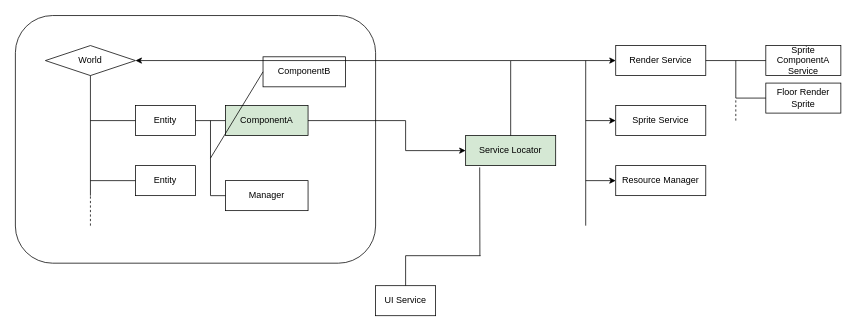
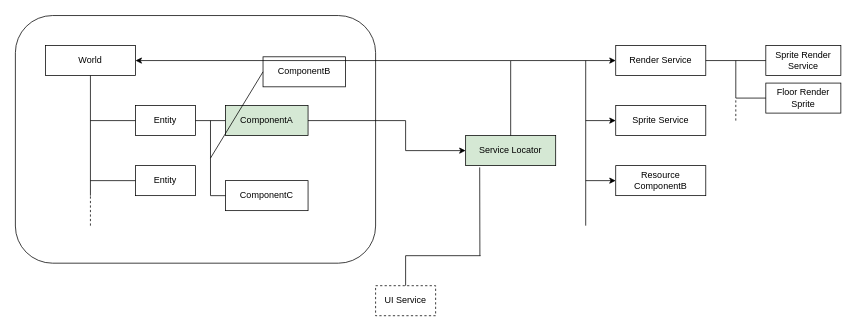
(90, 60) -> (90, 60)
(803, 60) -> (803, 60)
(660, 180) -> (660, 180)
(267, 195) -> (267, 195)
(405, 300) -> (405, 300)
